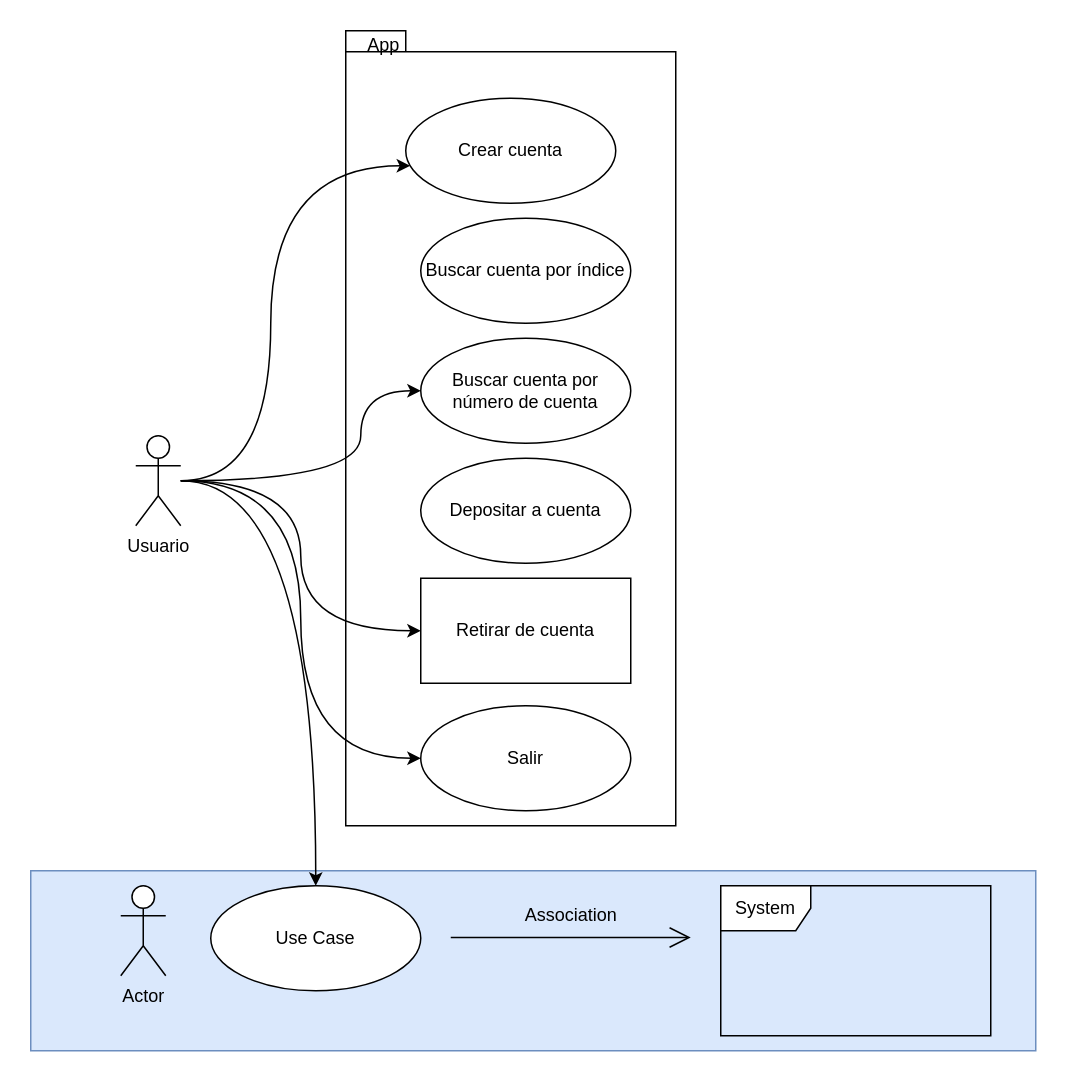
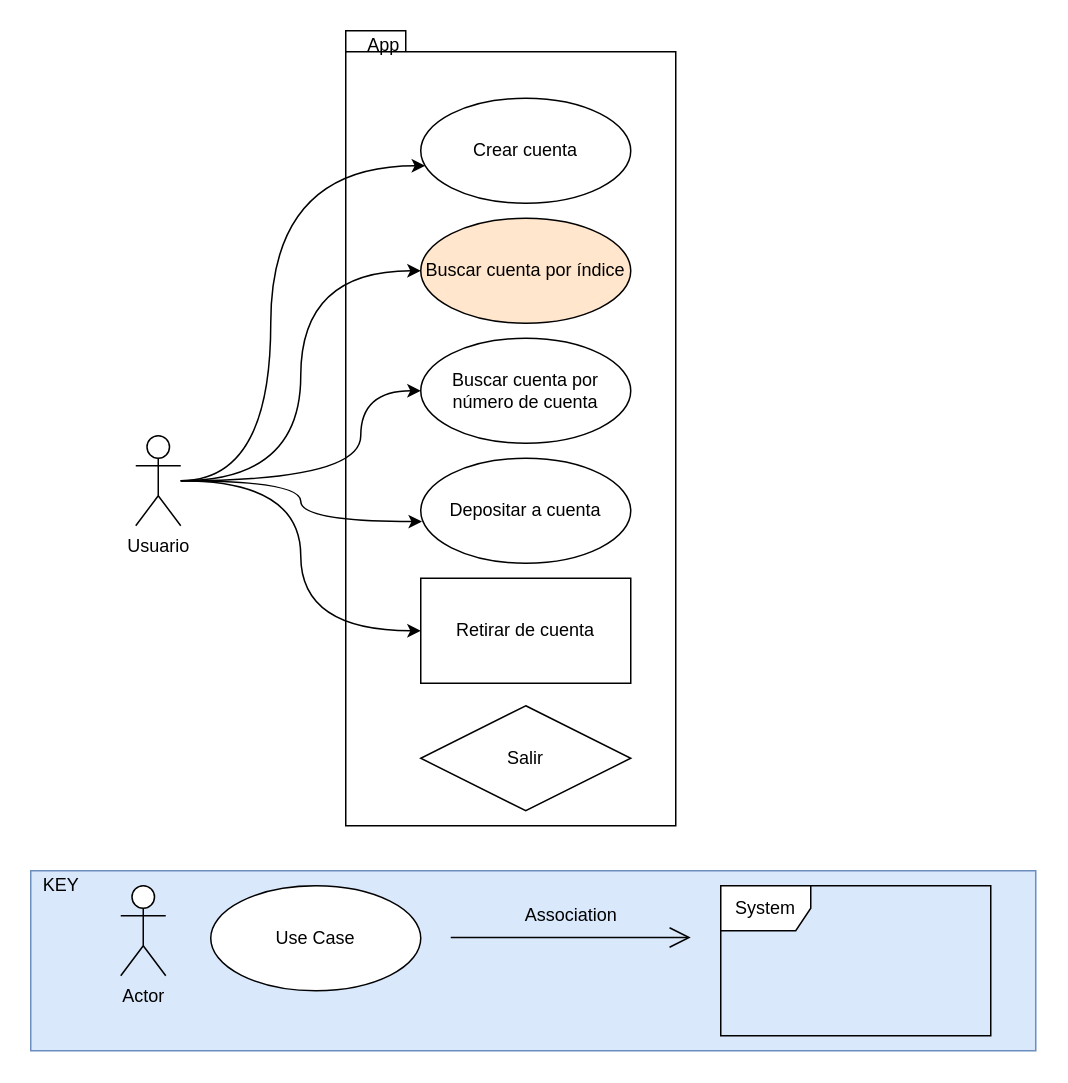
(511, 151) -> (526, 151)
(526, 271) -> (526, 271)
none -> (301, 363)
(301, 631) -> none
(301, 662) -> (314, 513)
(526, 758) -> (526, 758)
none -> (61, 886)
